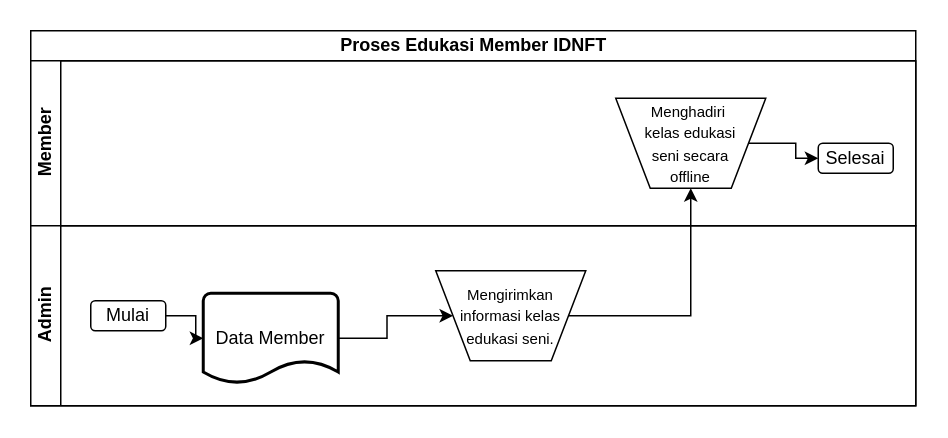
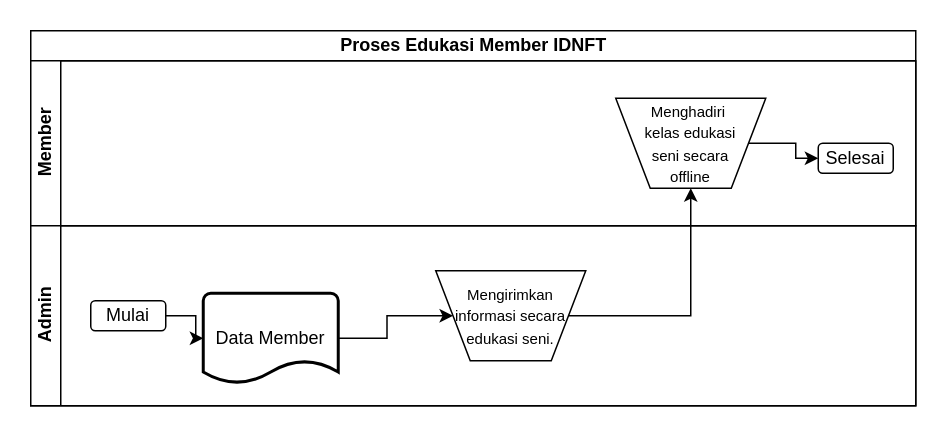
(511, 316) -> (511, 316)
